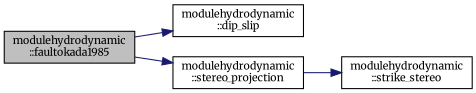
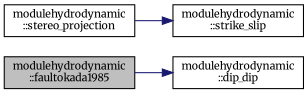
(238, 21) -> (238, 73)
(149, 59) -> none
(407, 73) -> (238, 21)
